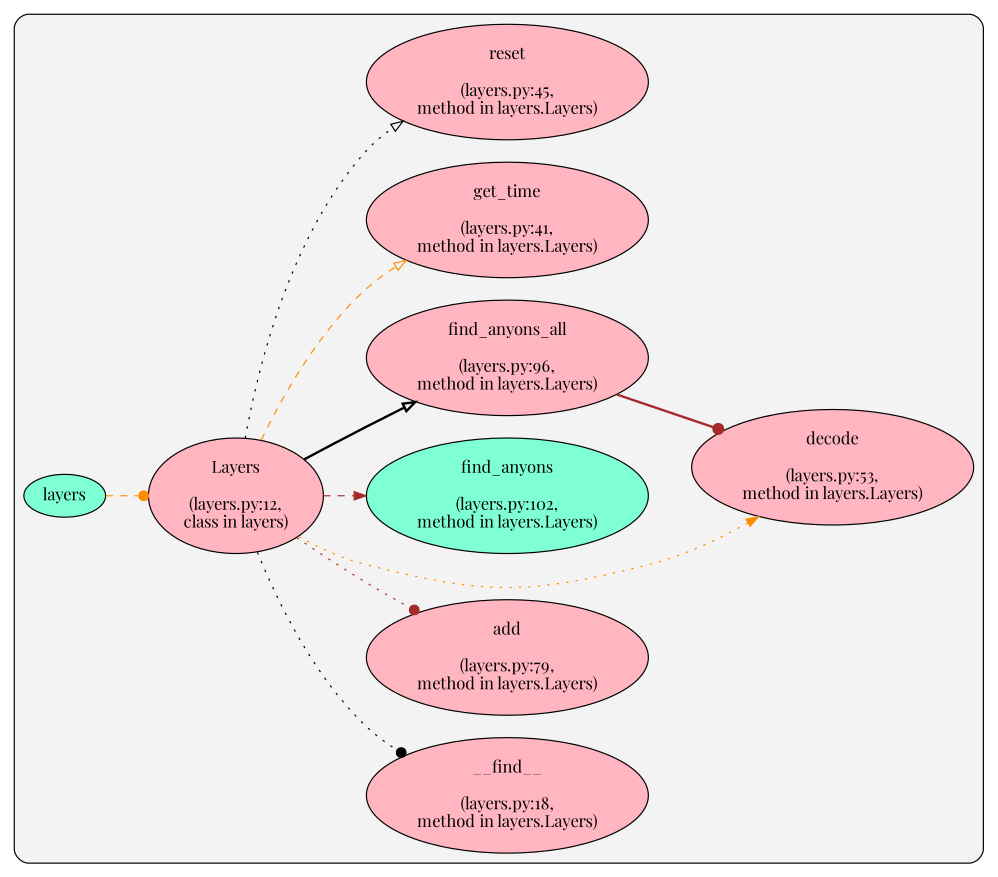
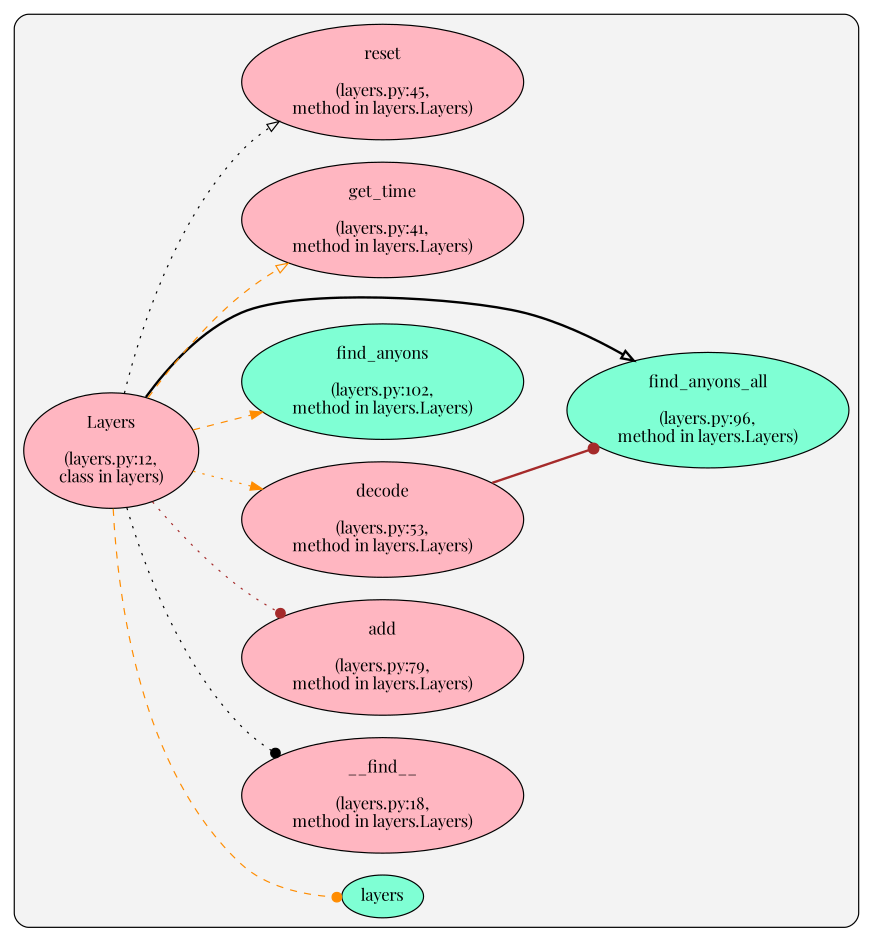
(507, 358) -> (708, 410)
(665, 411) -> (541, 466)
(122, 496) -> (162, 745)
(339, 496) -> (222, 422)
